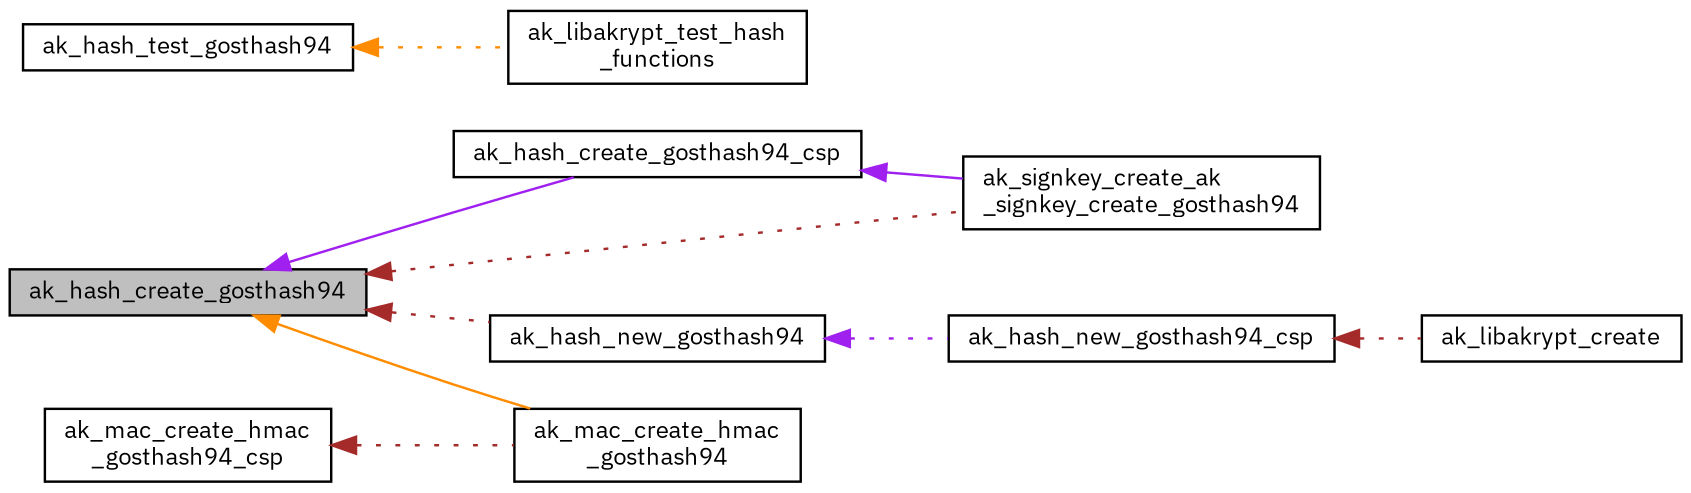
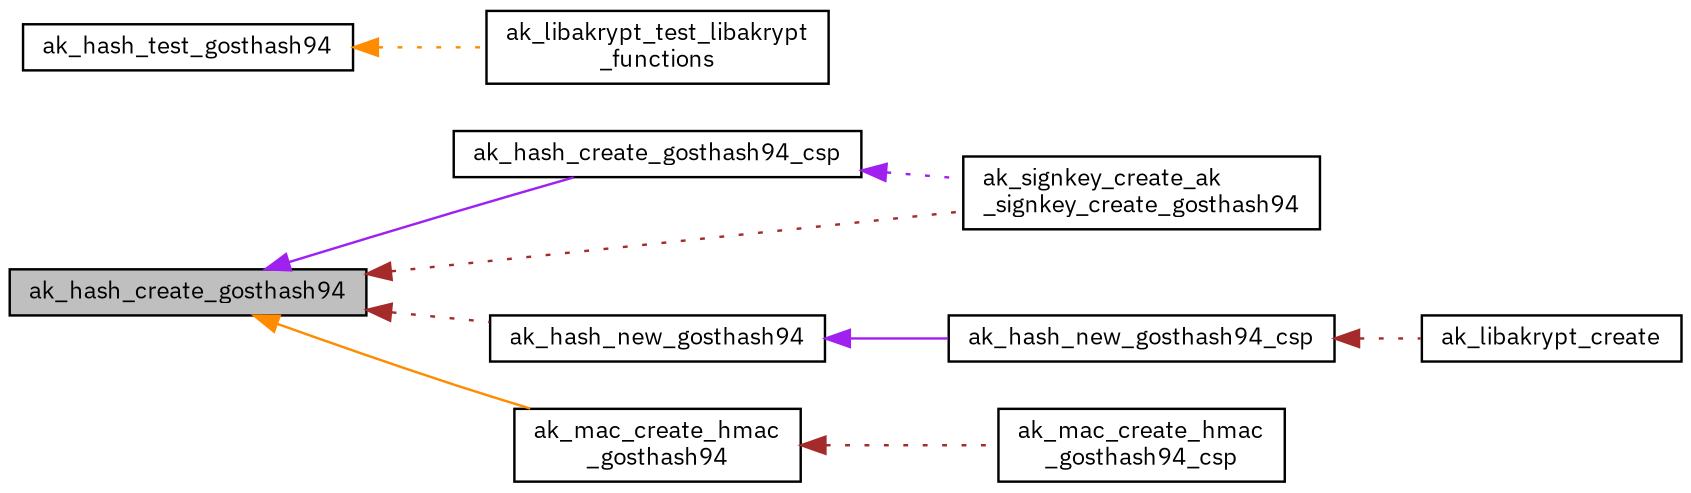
(658, 47) -> (658, 47)
(924, 176) -> (924, 176)
(899, 338) -> (899, 338)
(435, 445) -> (912, 445)
